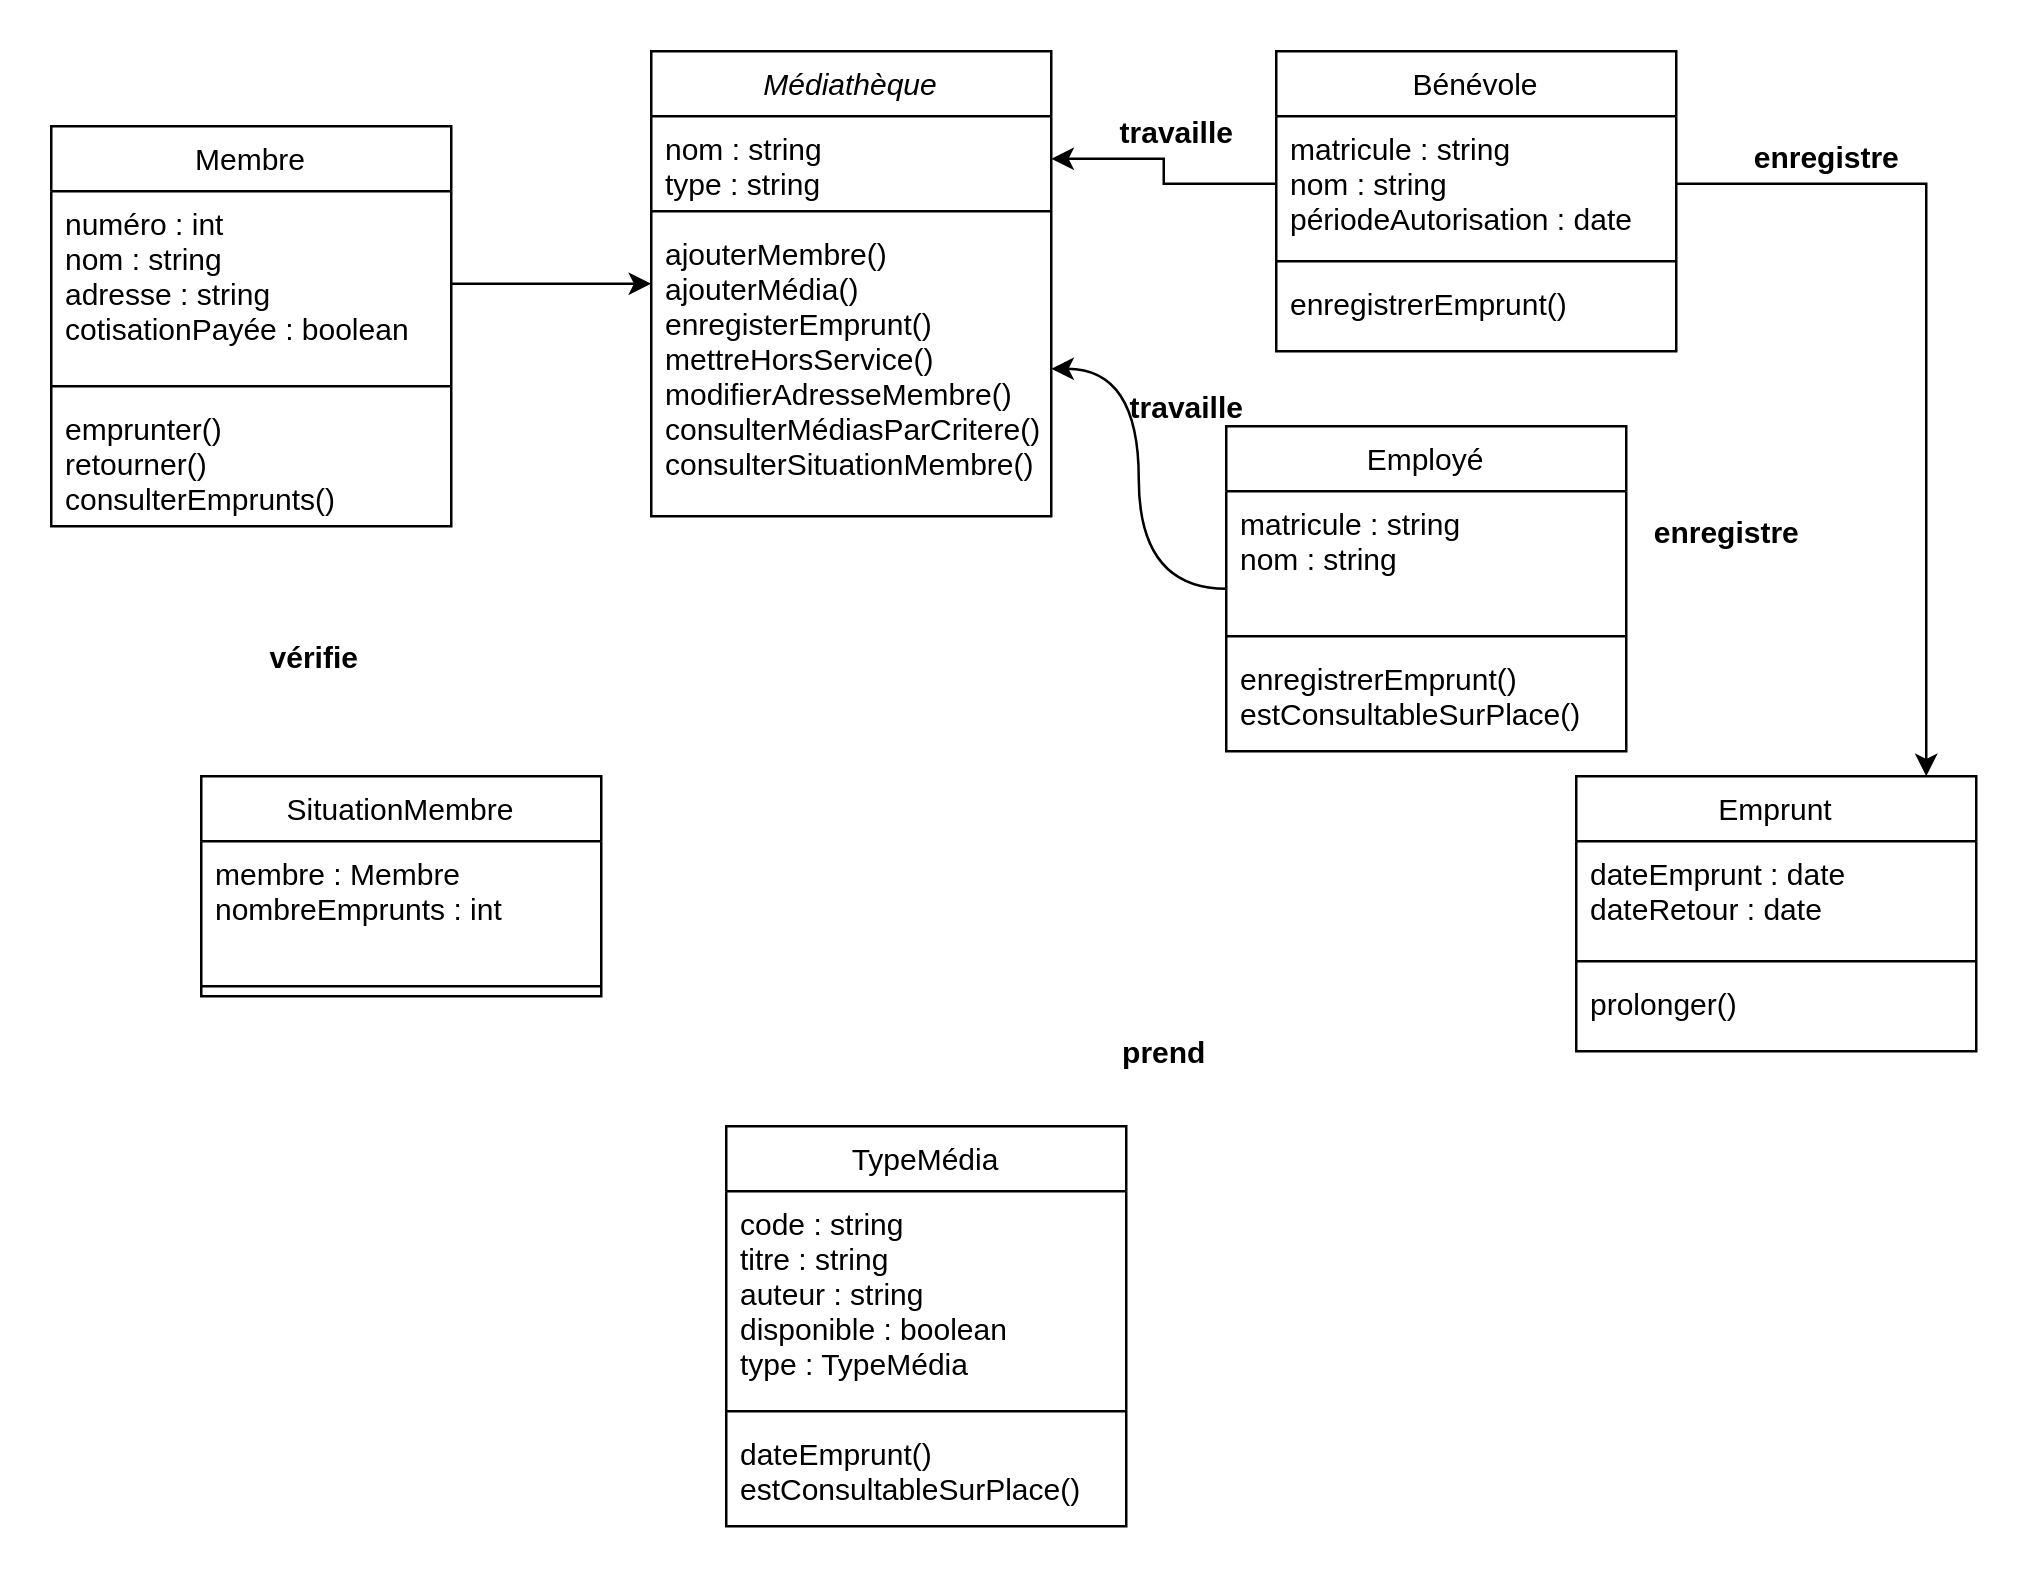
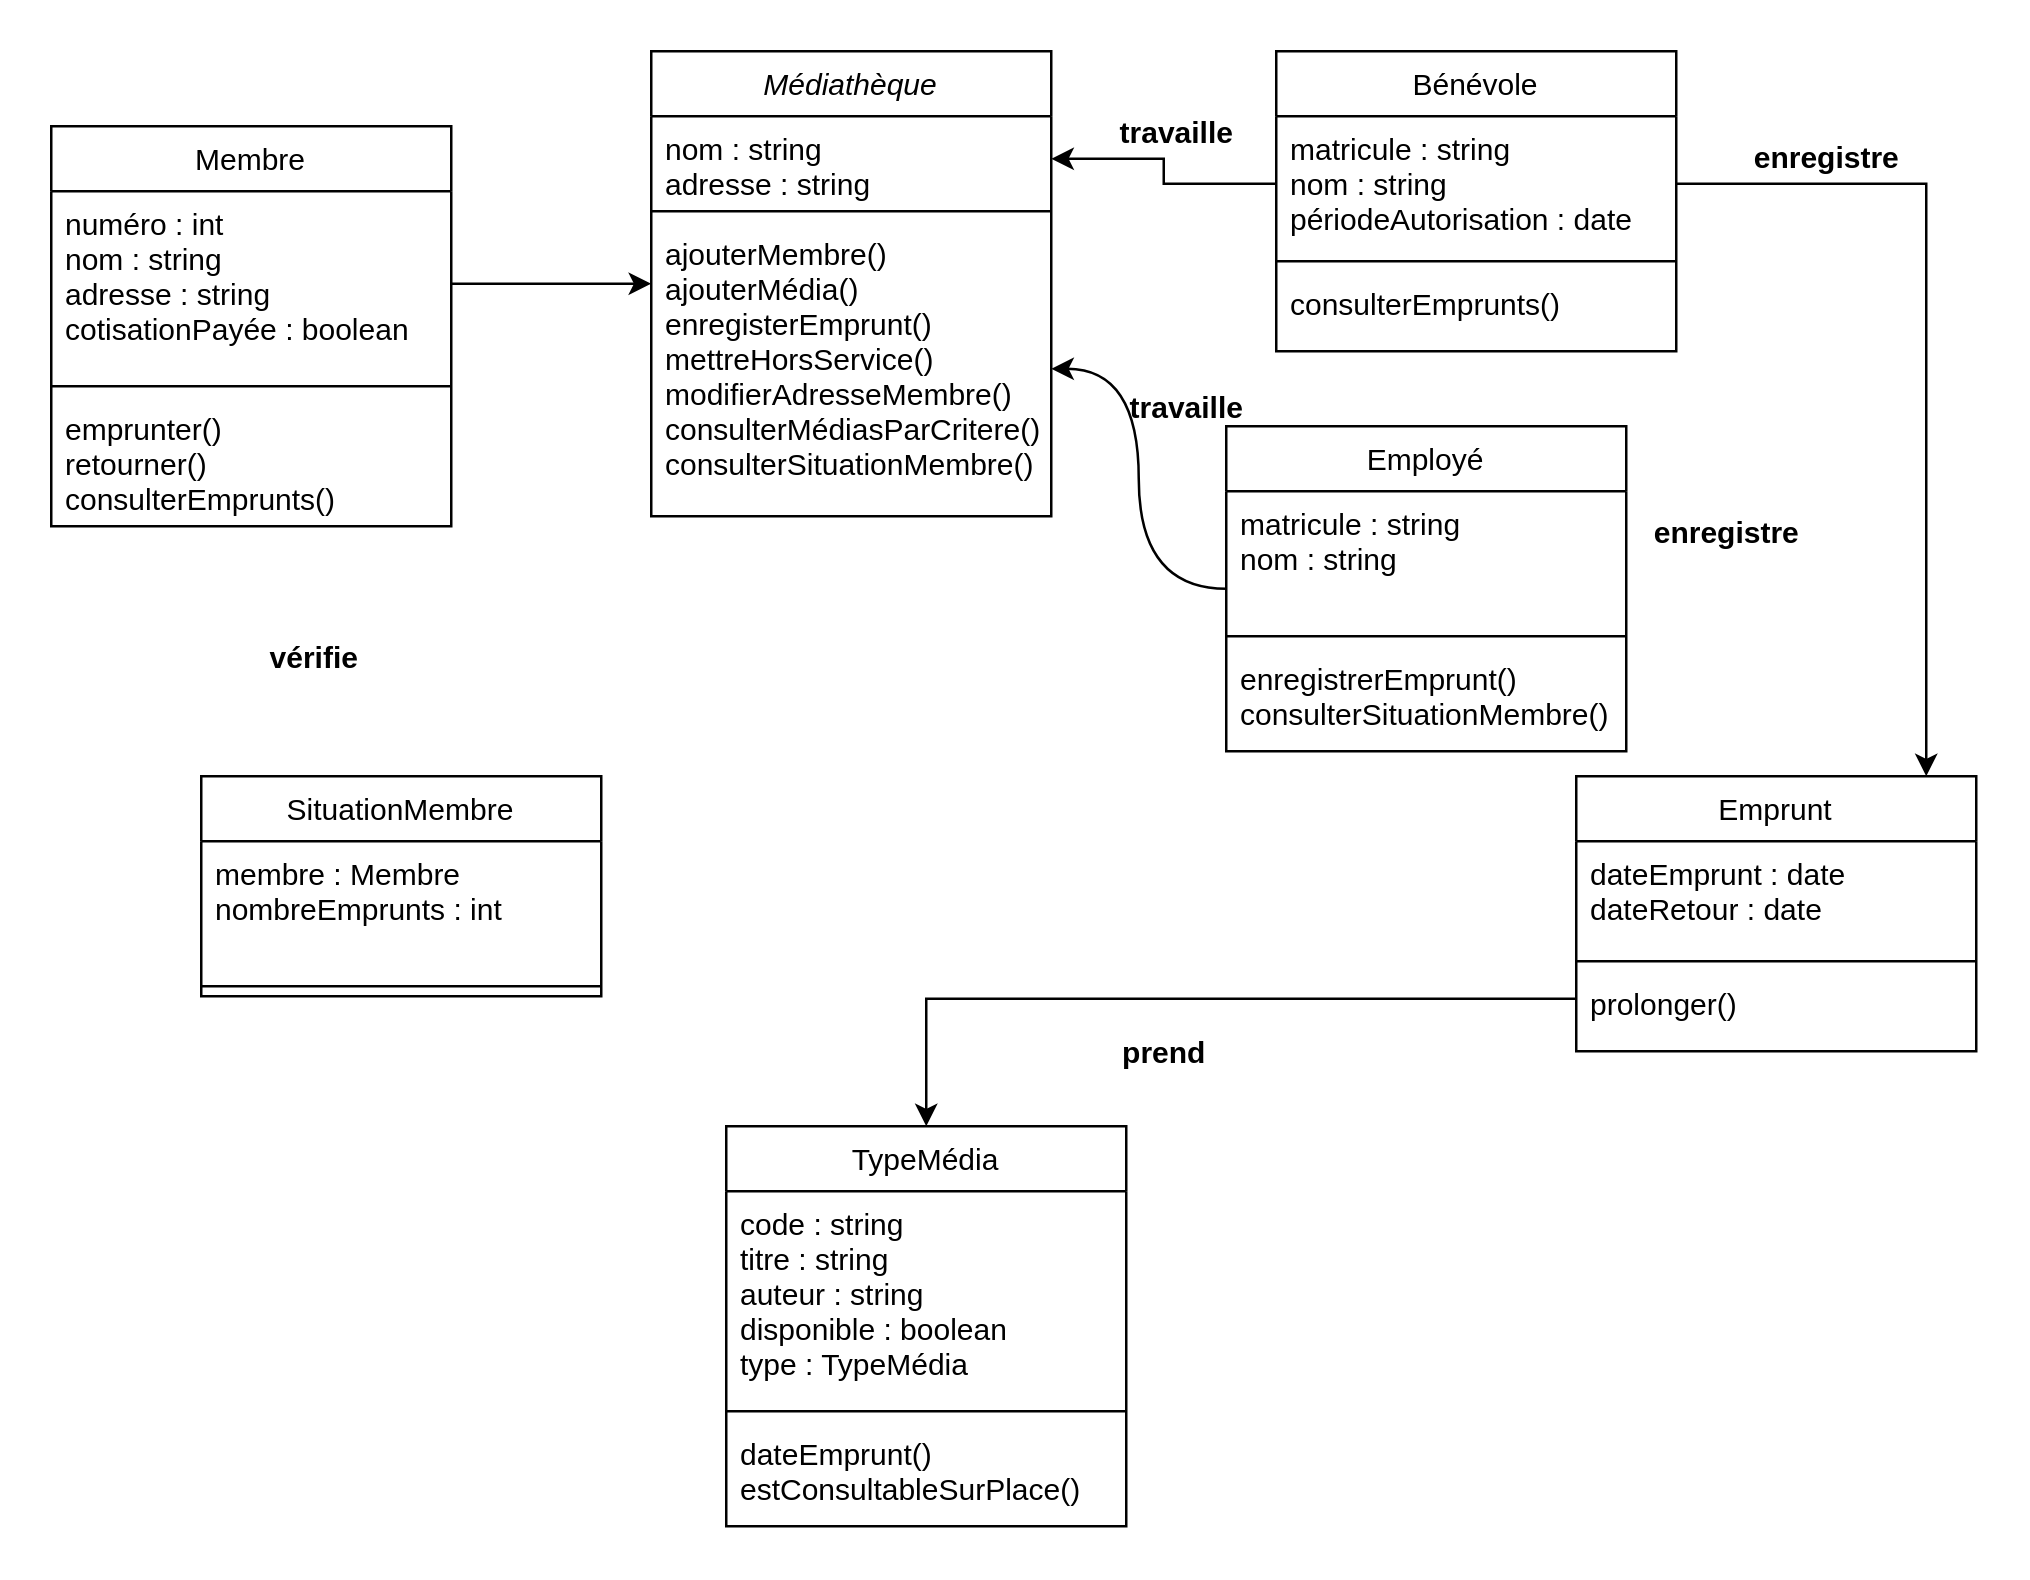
(750, 150) -> (750, 150)
(1454, 305) -> (1446, 305)
(1404, 680) -> (1404, 680)
none -> (1194, 999)
